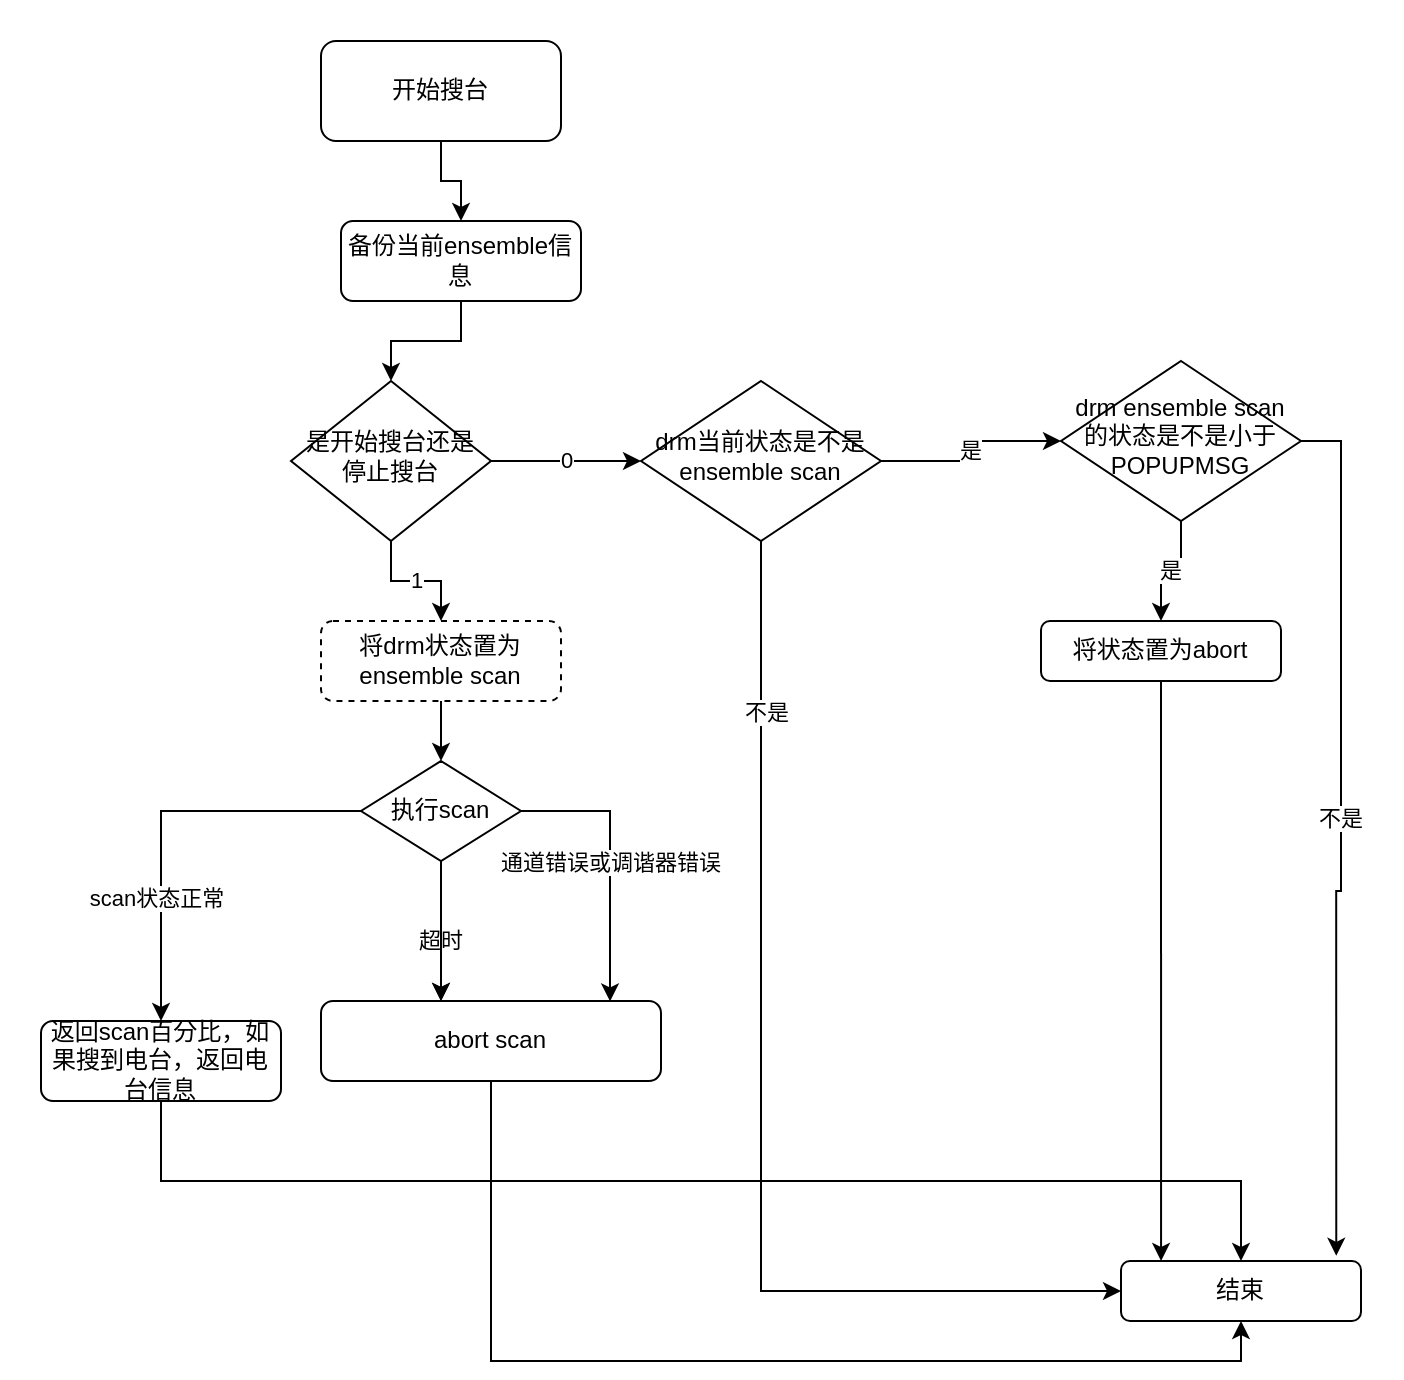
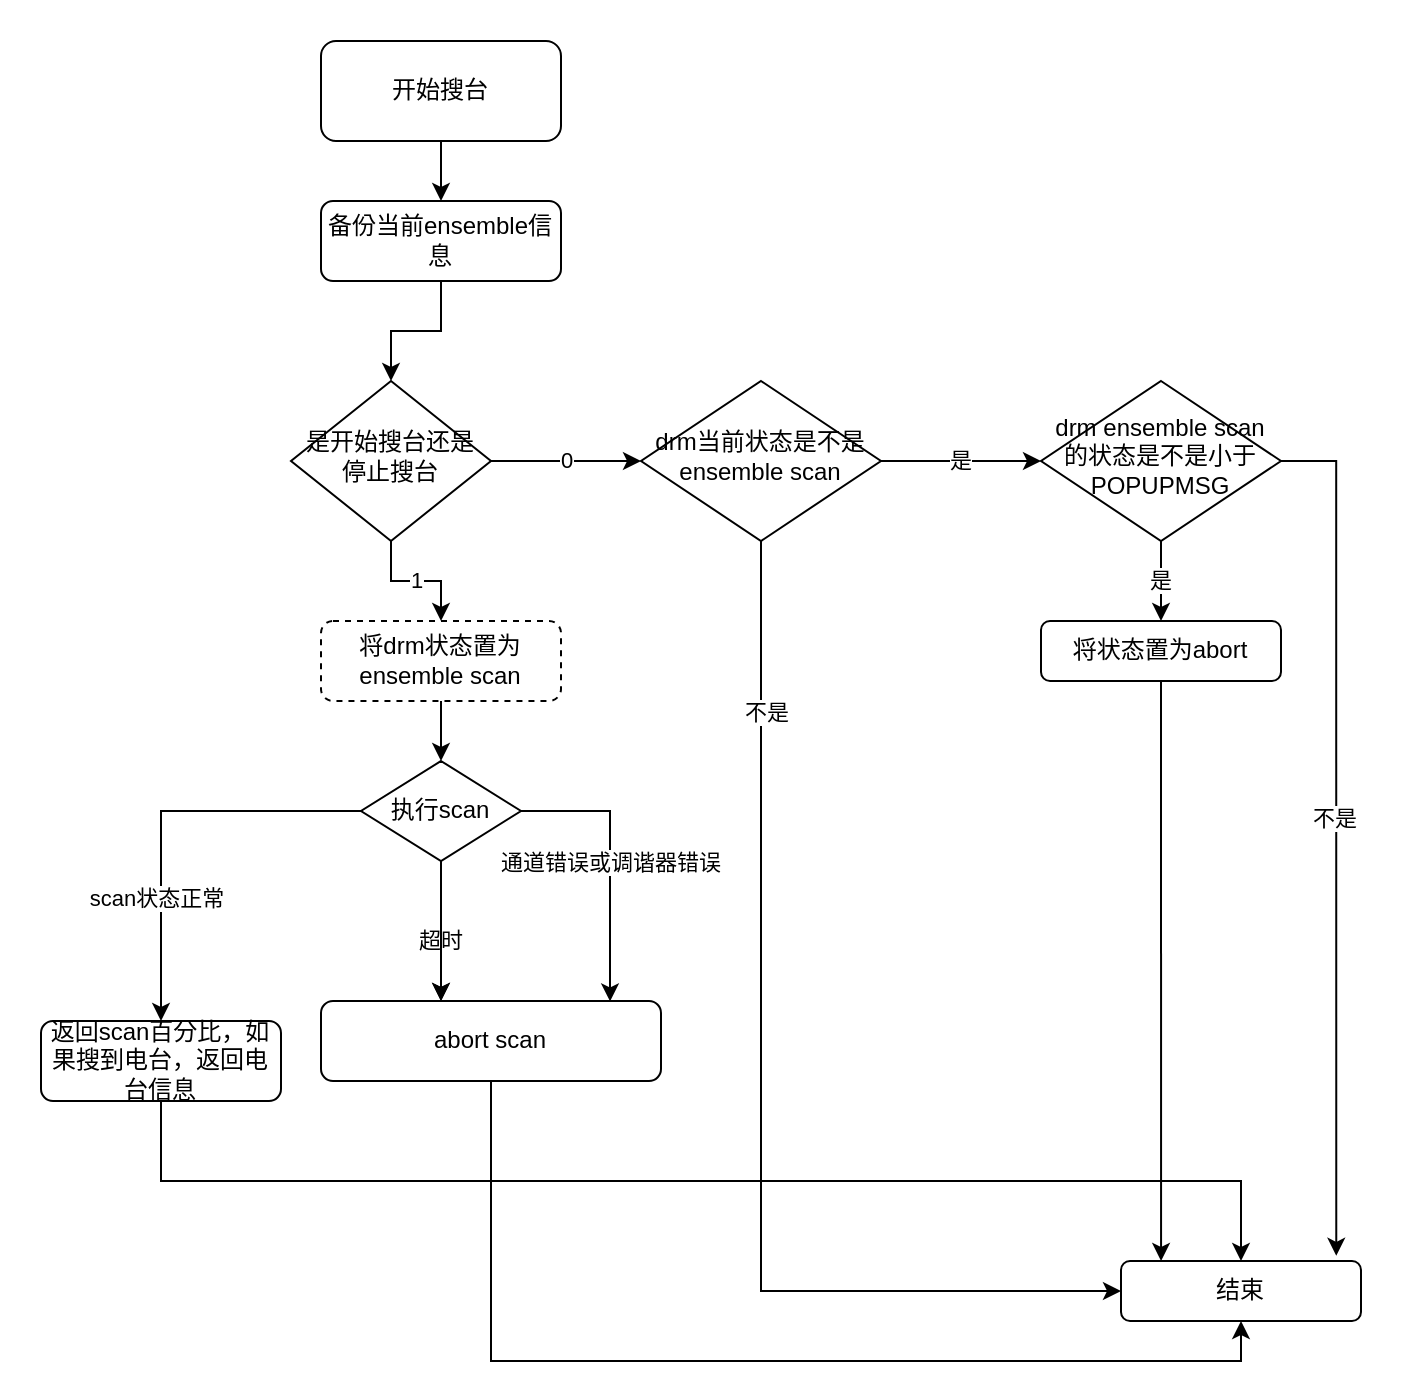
(461, 261) -> (441, 241)
(1181, 441) -> (1161, 461)
